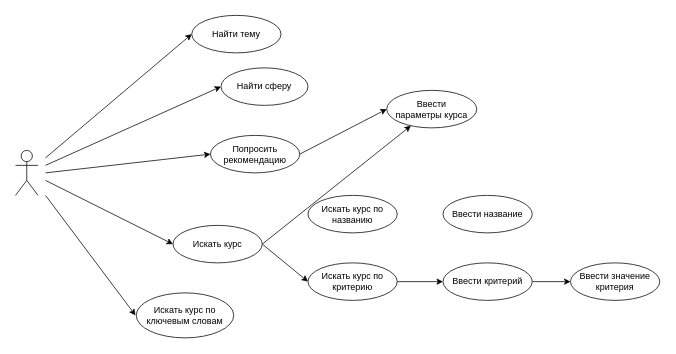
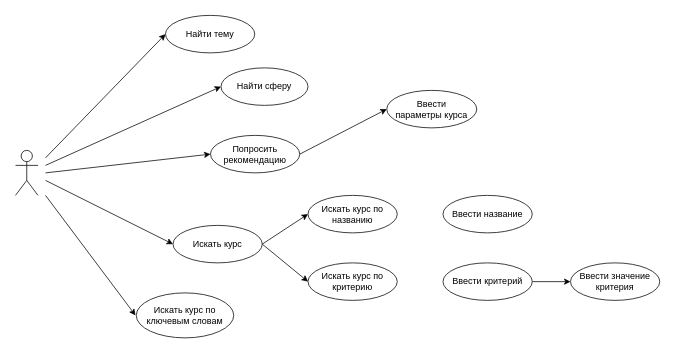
(236, 34) -> (210, 34)
(337, 185) -> (285, 229)
(418, 282) -> none
